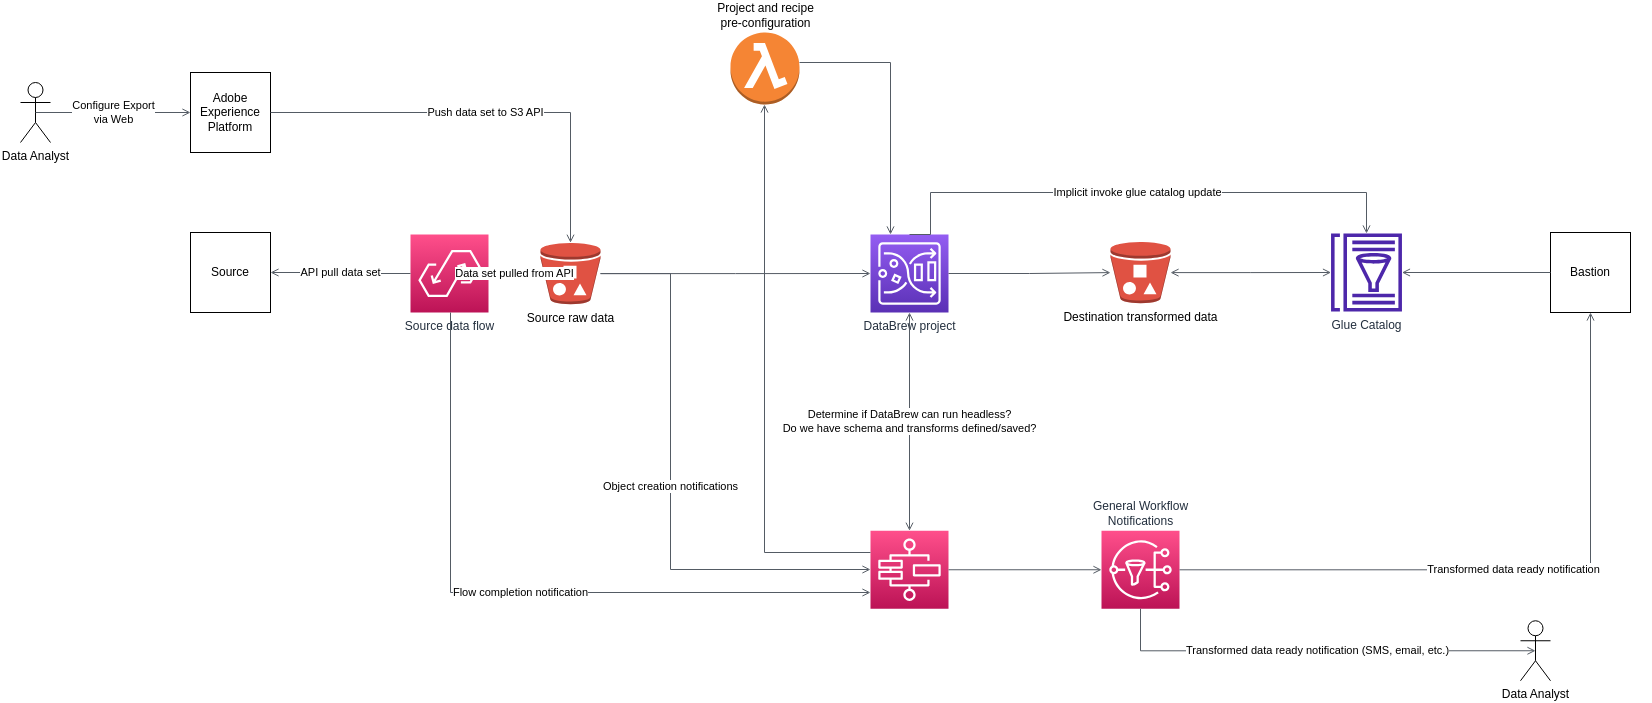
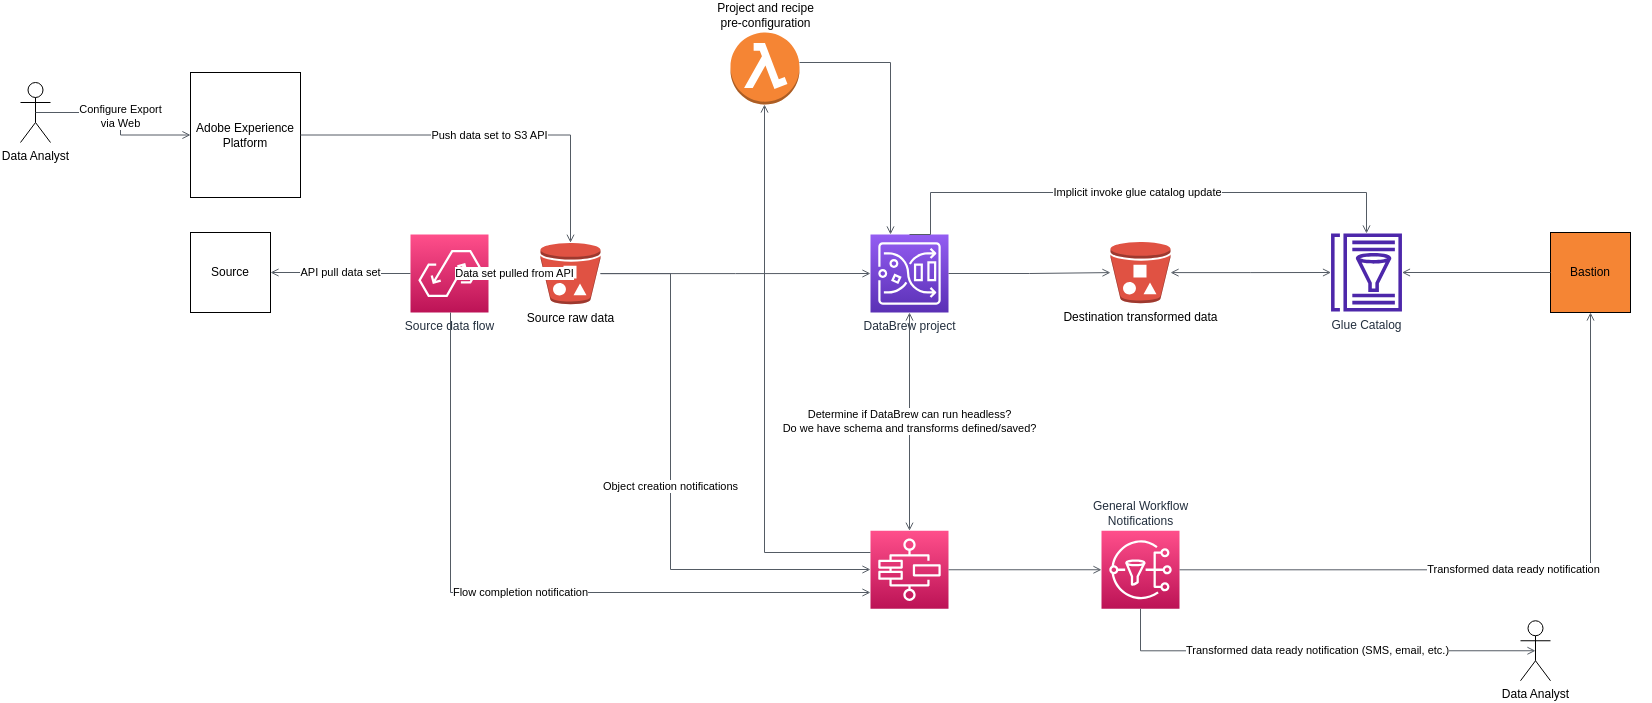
(231, 113) -> (246, 135)
(1591, 273) -> (1591, 273)
